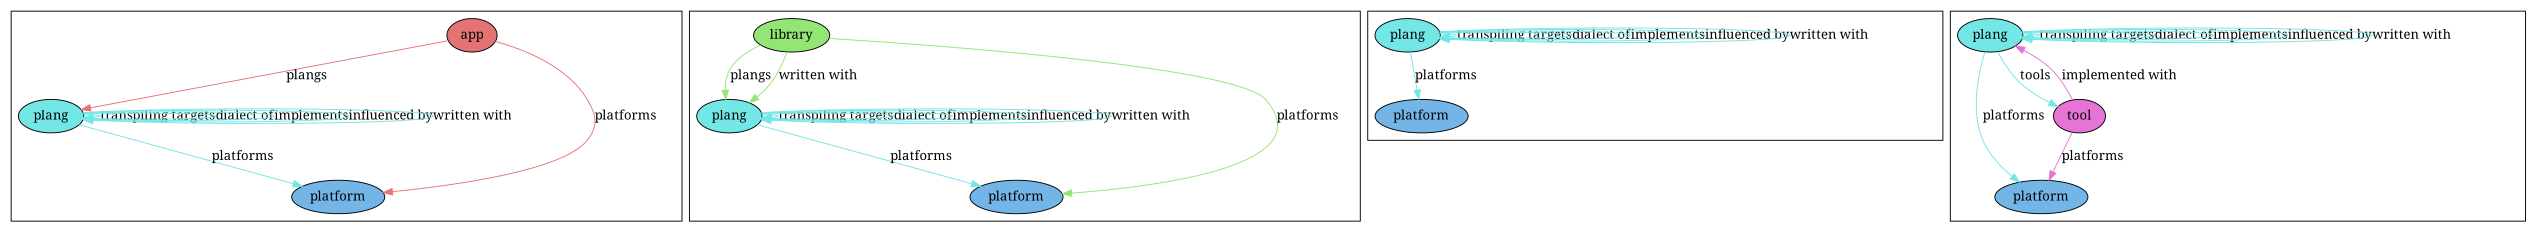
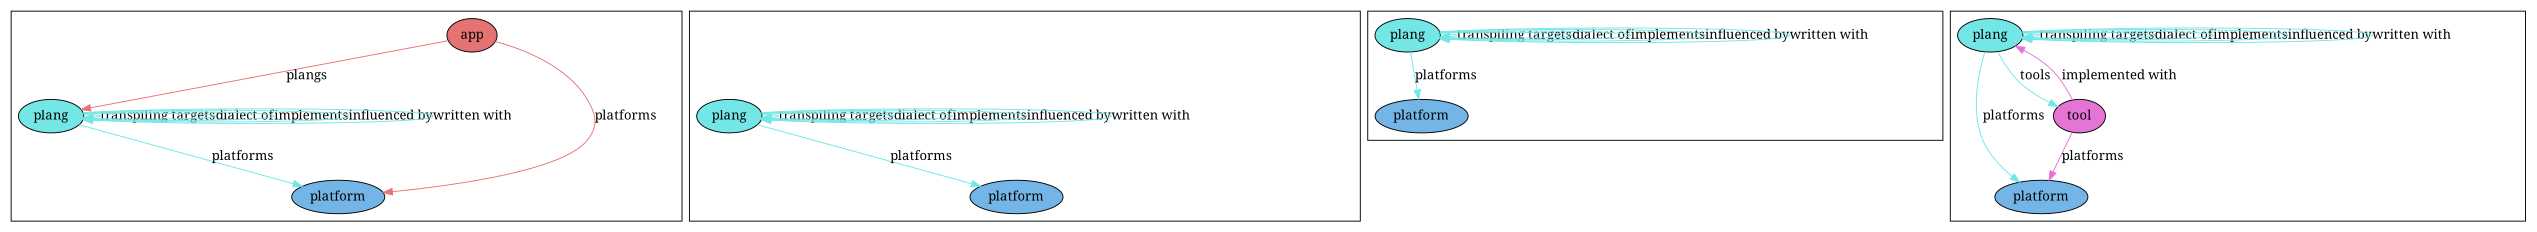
(792, 35) -> none
